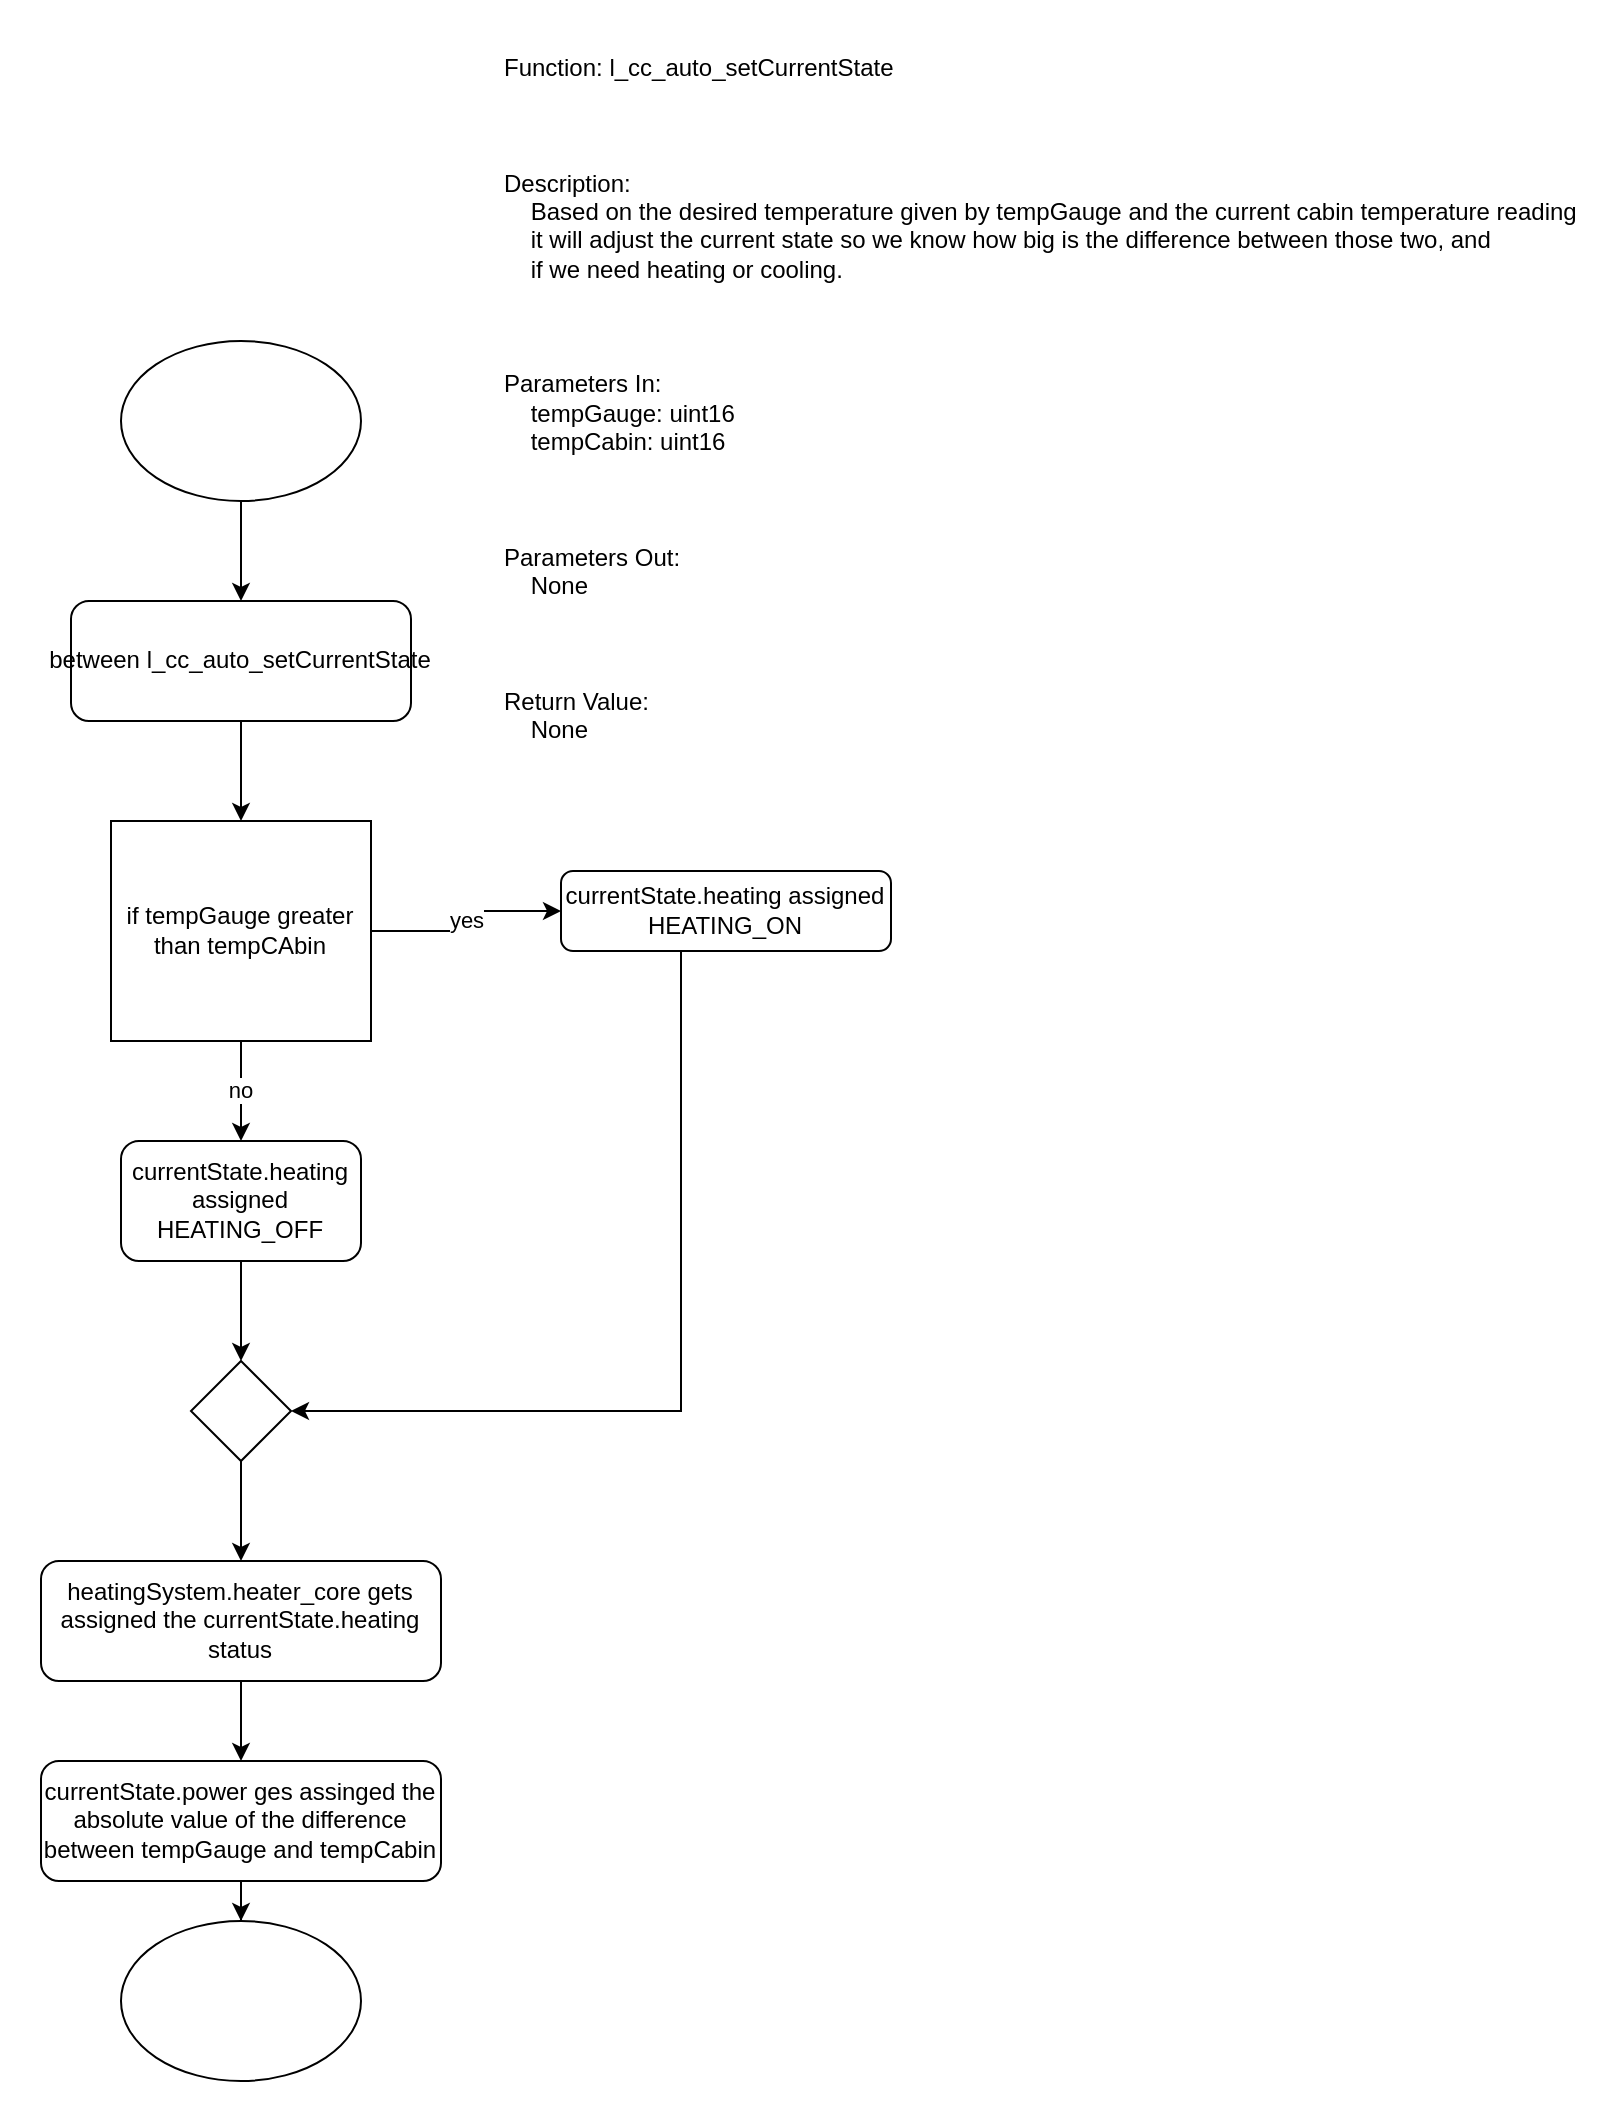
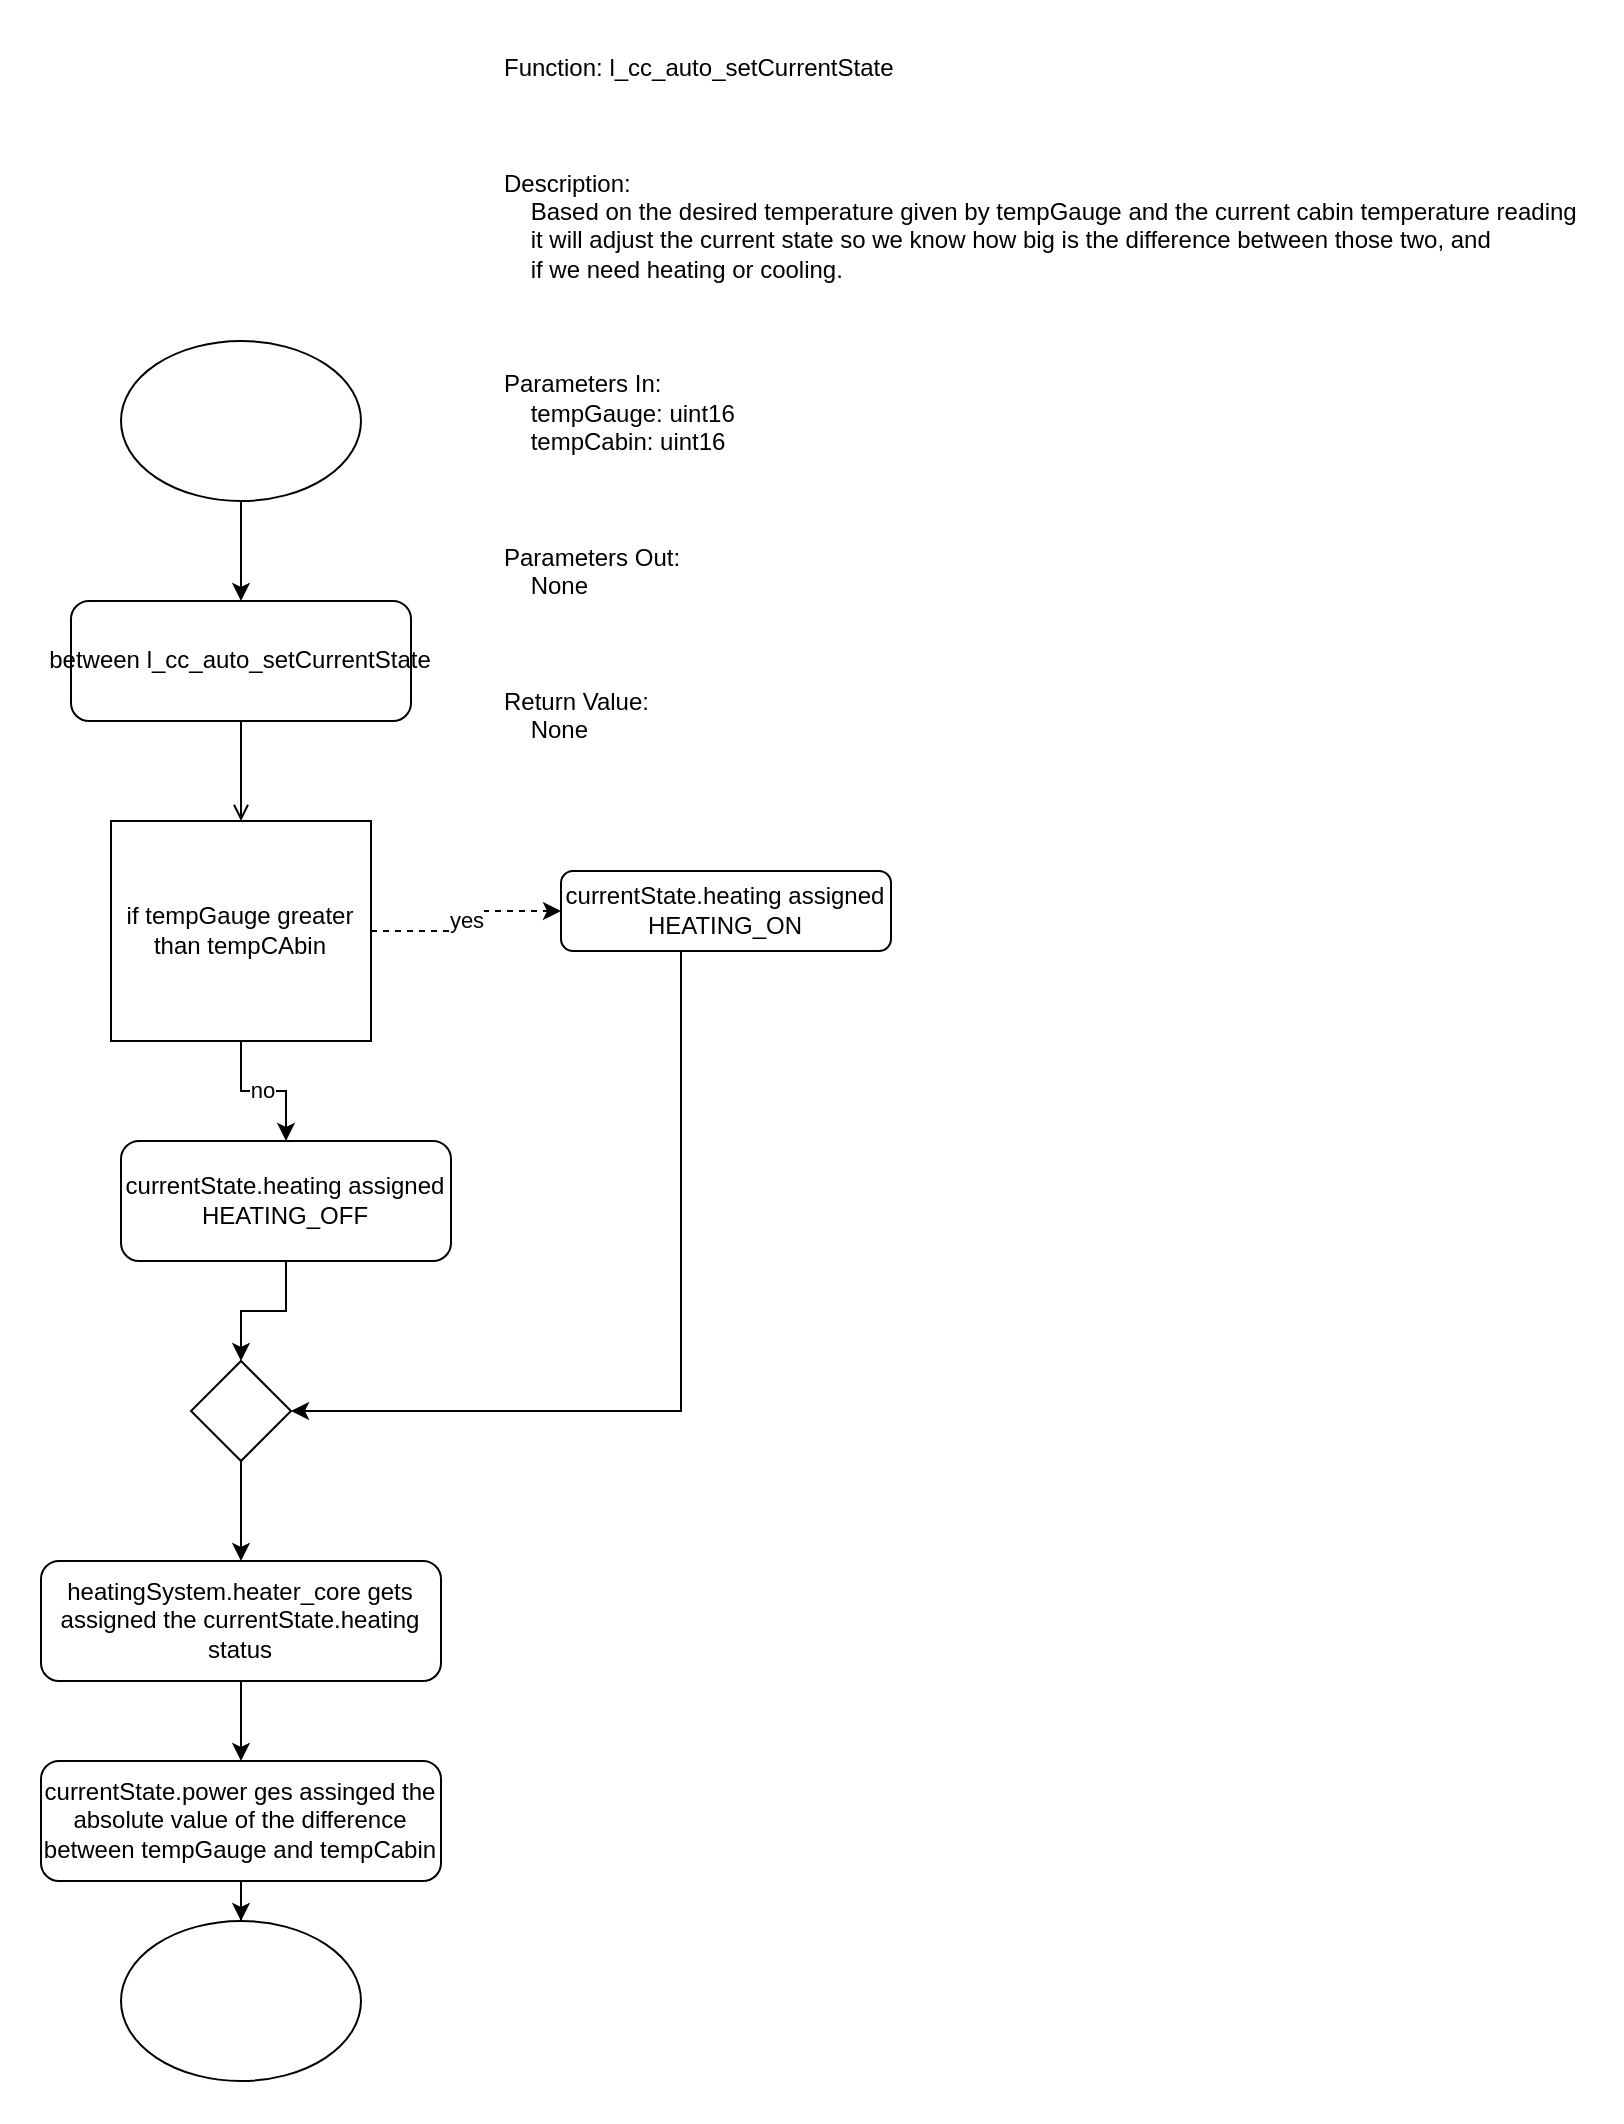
(241, 806) -> (241, 808)
(413, 931) -> (413, 931)
(241, 1201) -> (286, 1201)
